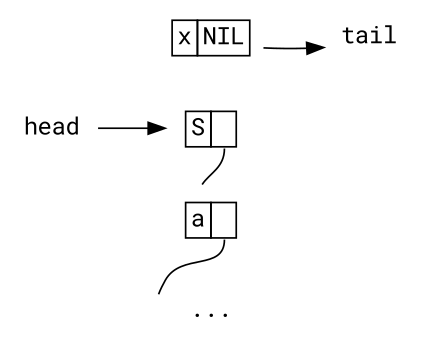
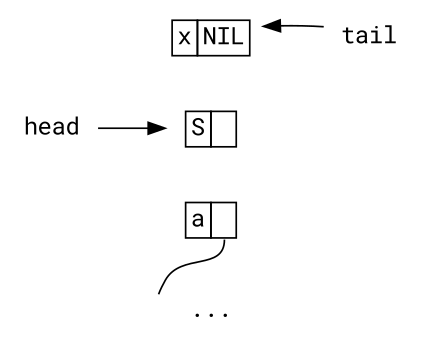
(285, 48) -> (302, 26)
(217, 168) -> none
